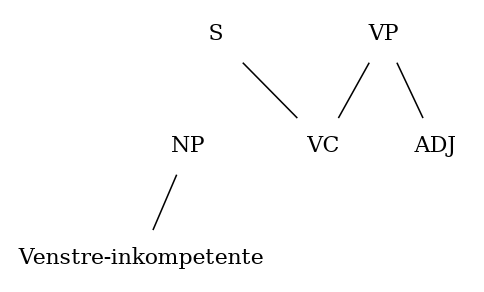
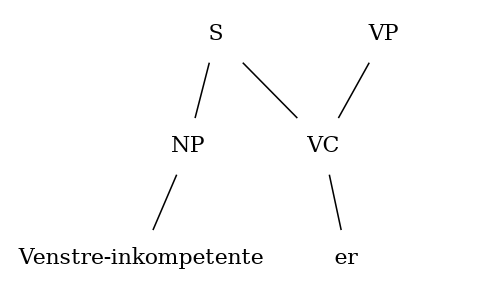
none -> (202, 90)
(436, 146) -> none
none -> (347, 258)
